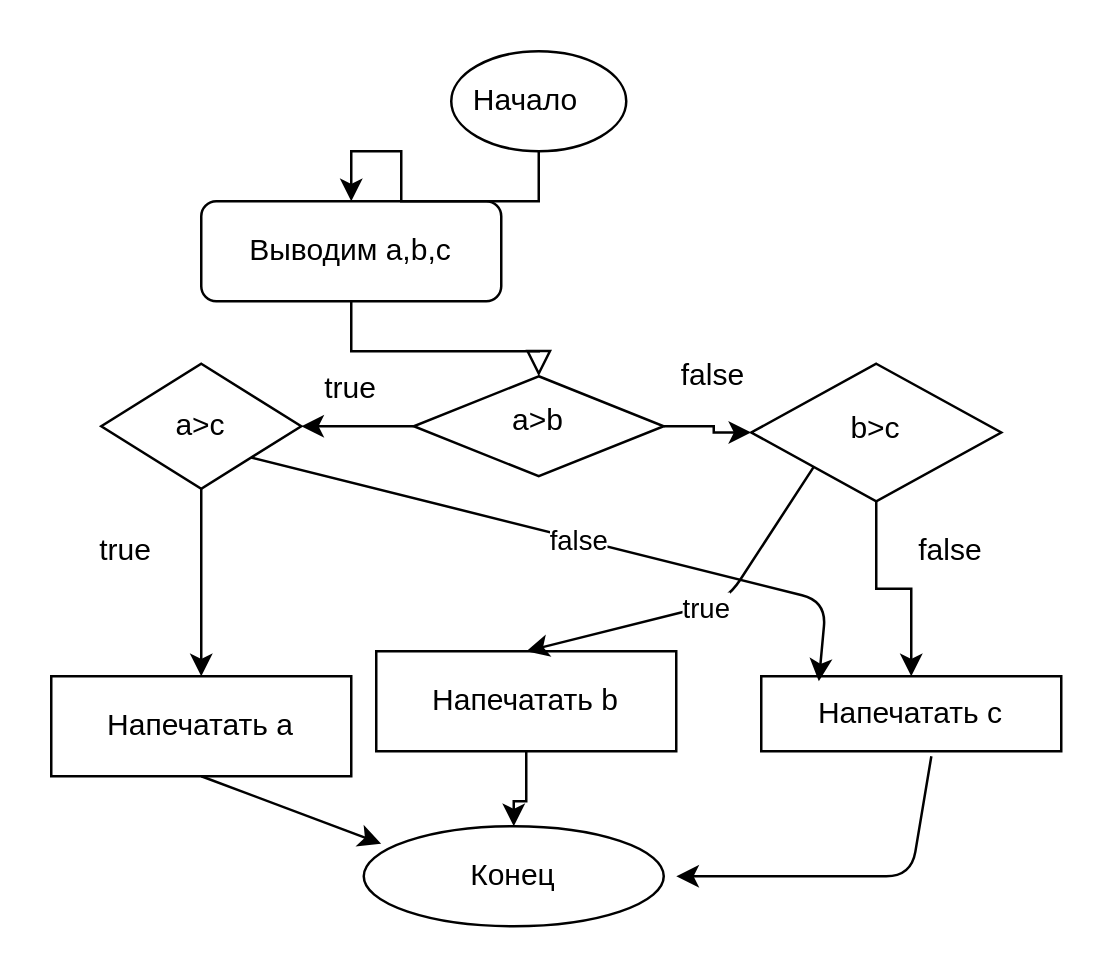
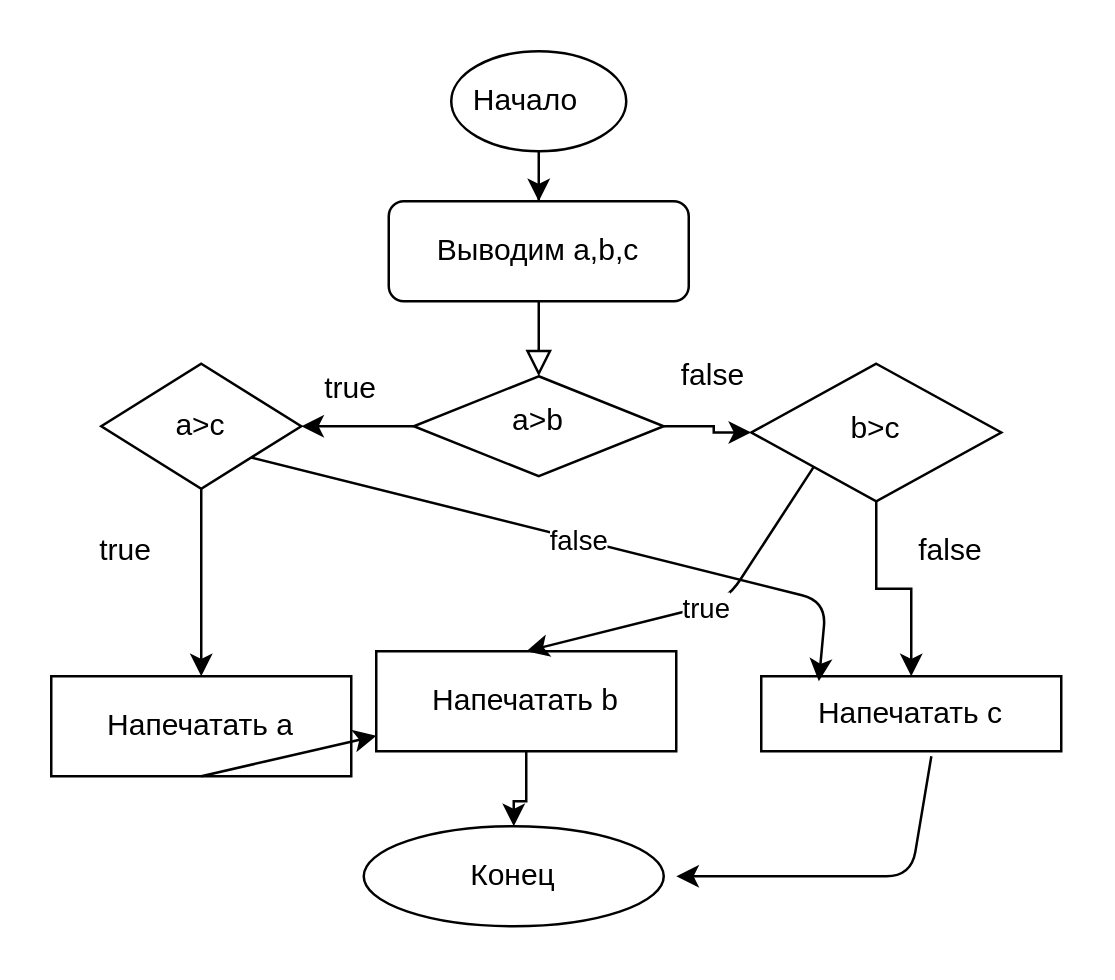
(351, 251) -> (539, 251)
(284, 807) -> (281, 758)
